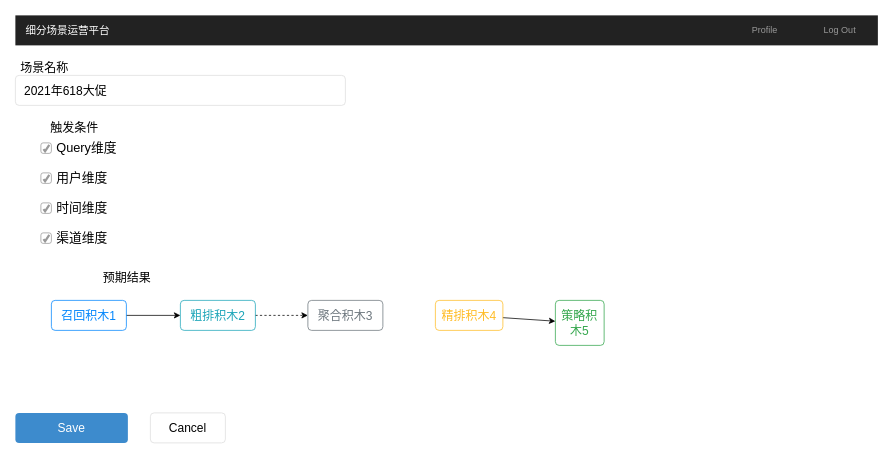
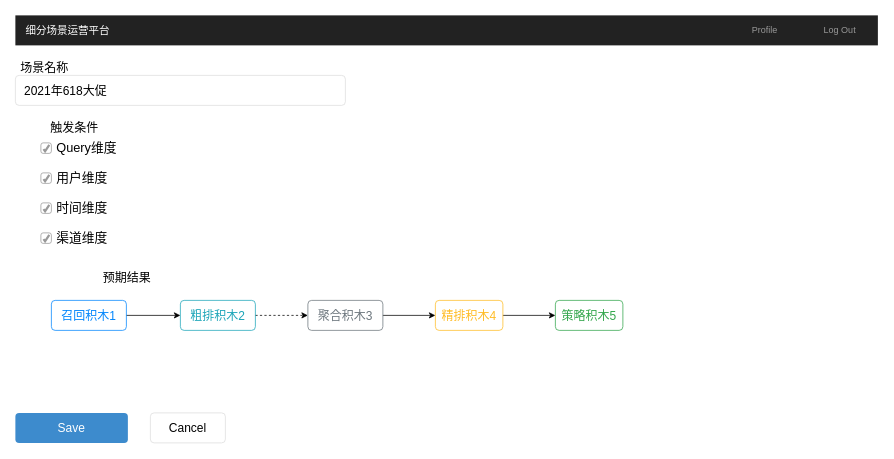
none -> (406, 315)
(580, 323) -> (589, 315)
